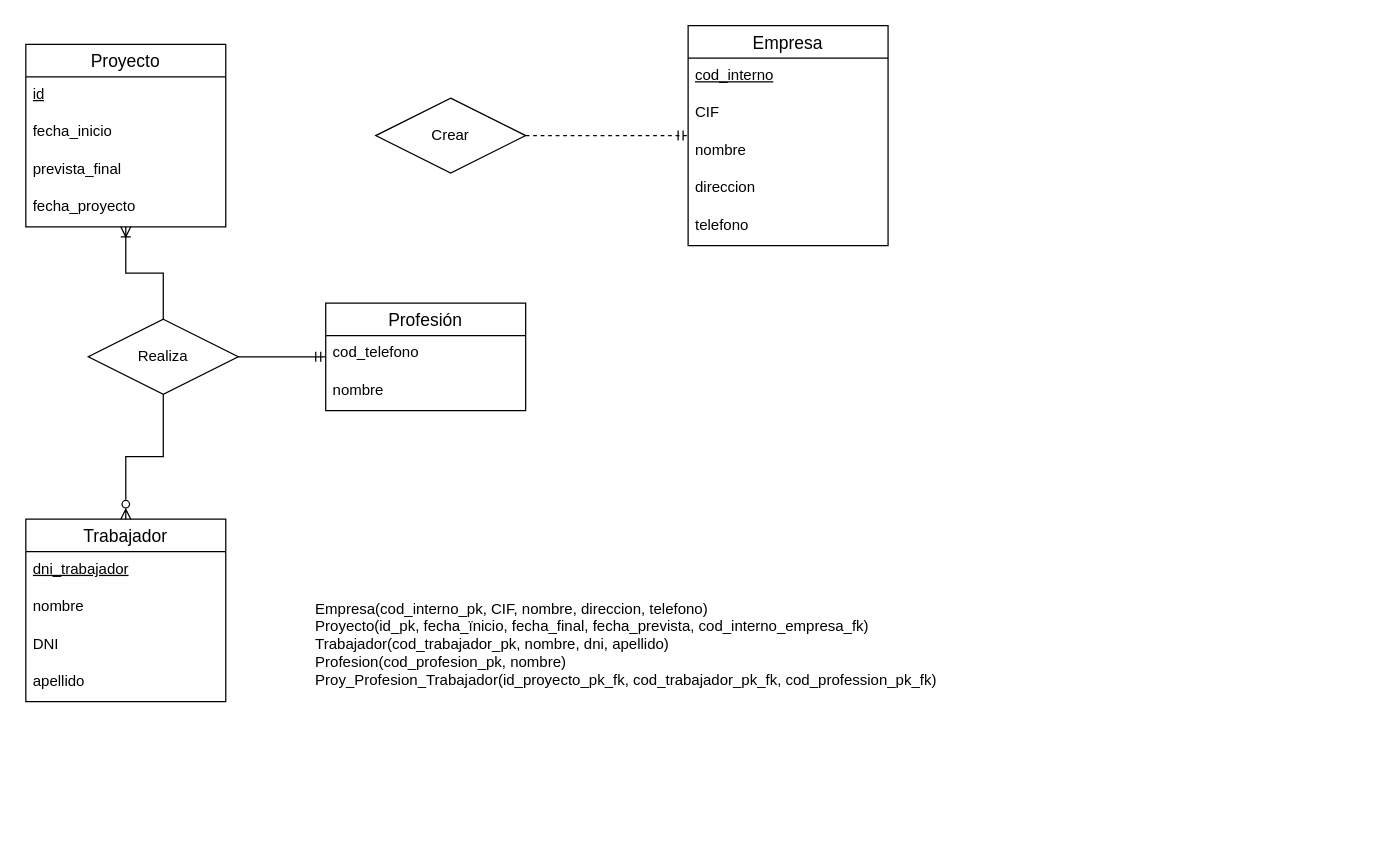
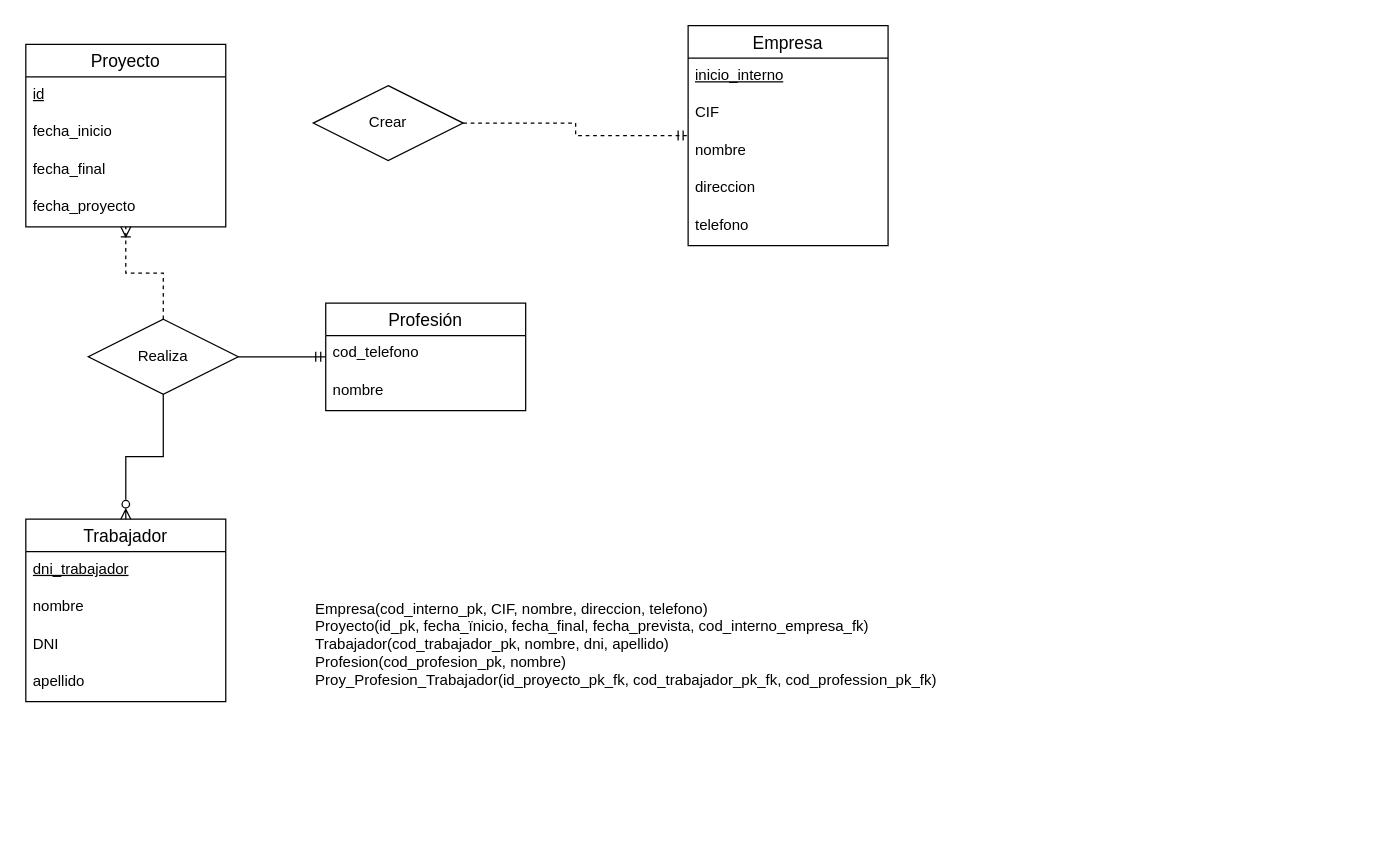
(740, 76) -> (747, 76)
(451, 136) -> (388, 123)
(86, 170) -> (75, 170)
(144, 273) -> (144, 273)
